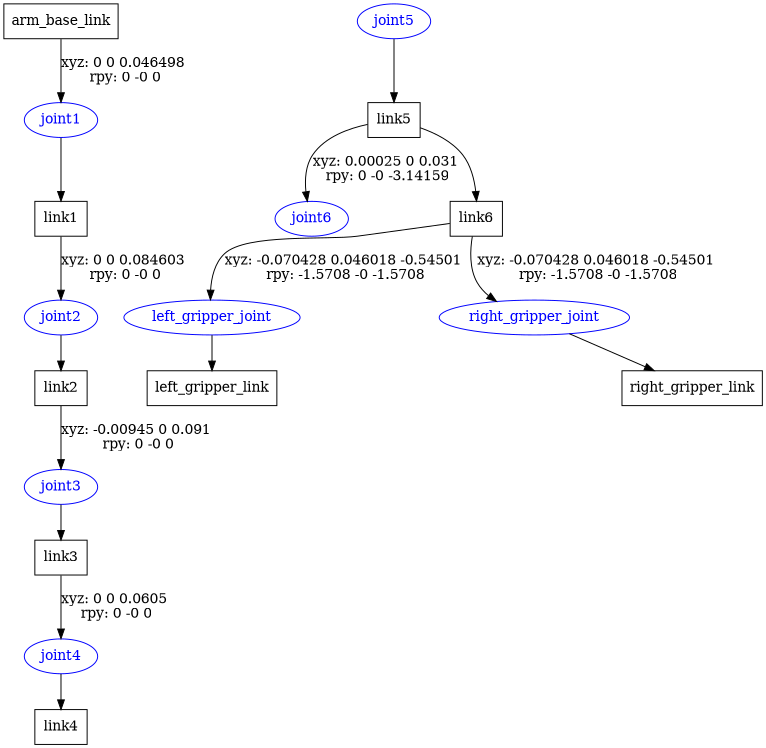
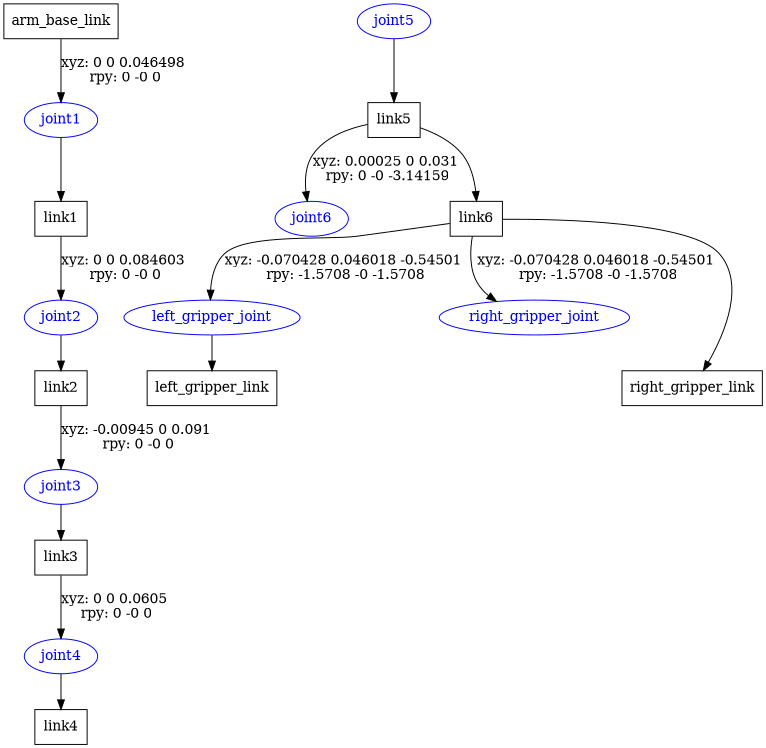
(607, 350) -> (671, 232)
